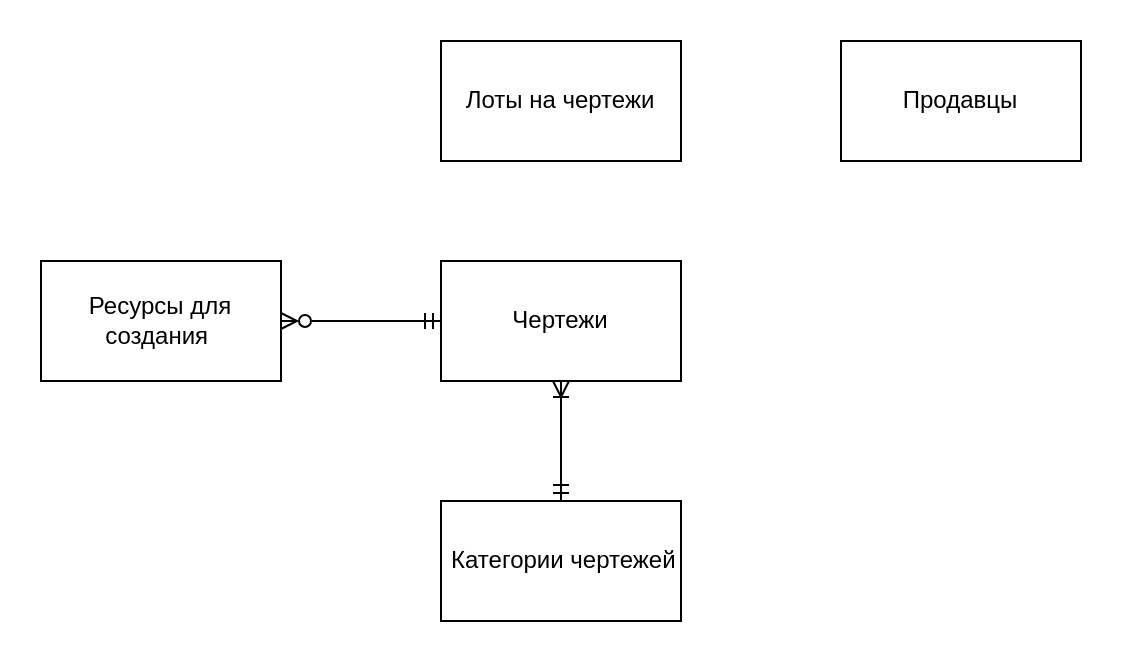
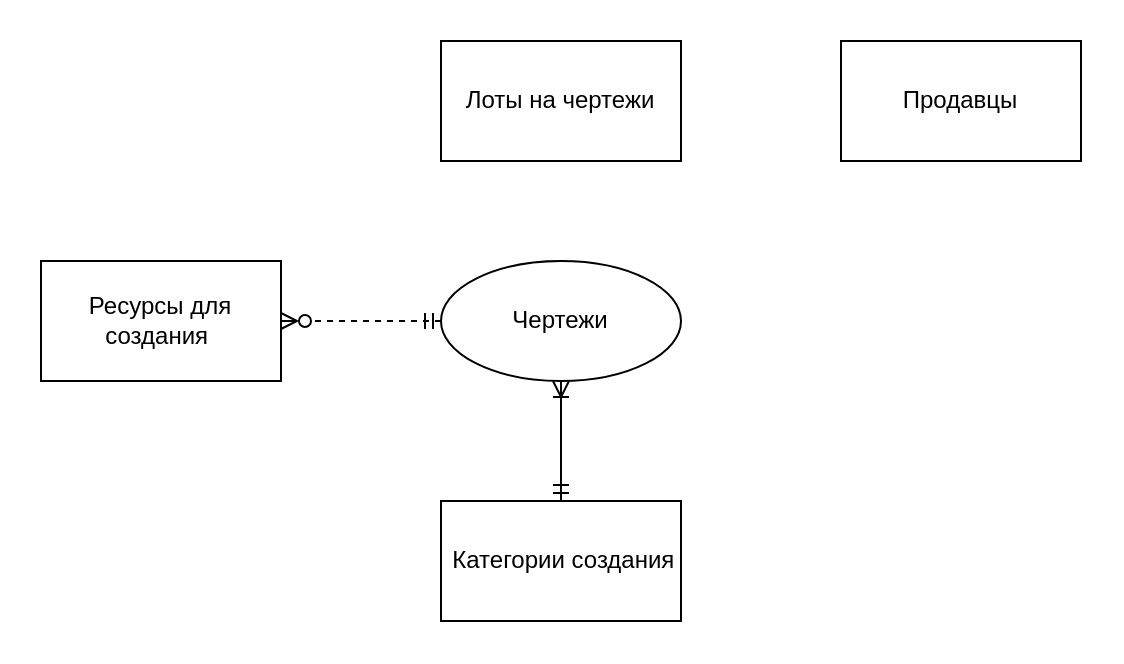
(374, 321) -> (374, 321)
(561, 321) -> (561, 321)
(561, 561) -> (561, 561)
